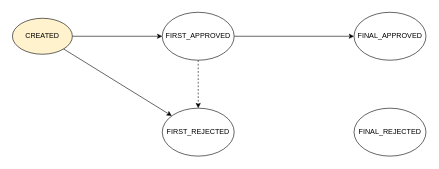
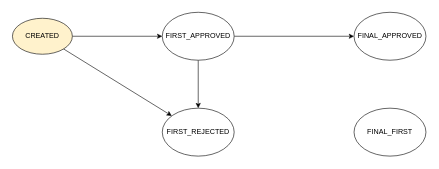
(198, 82) -> (198, 82)
(390, 132) -> (390, 132)
